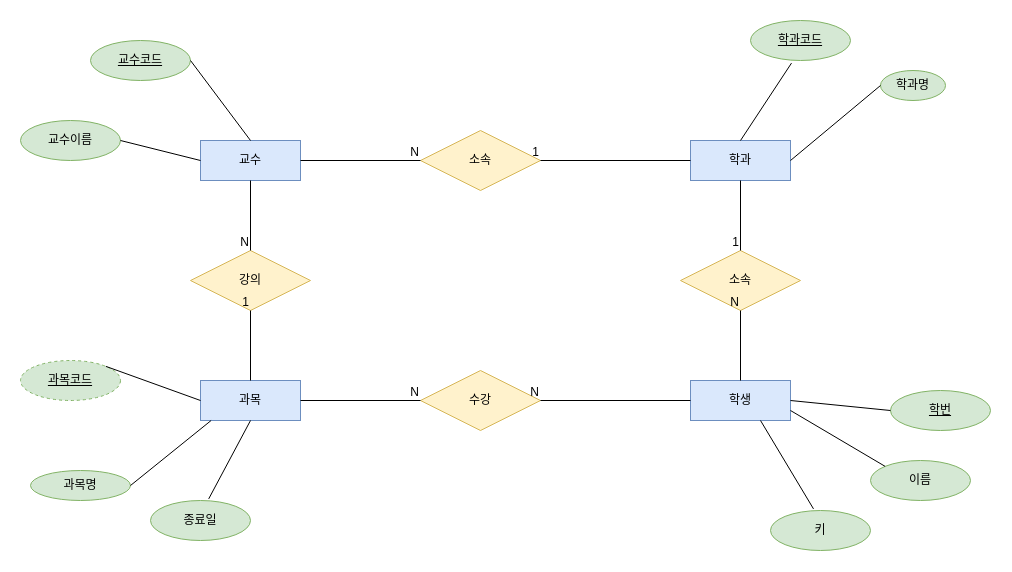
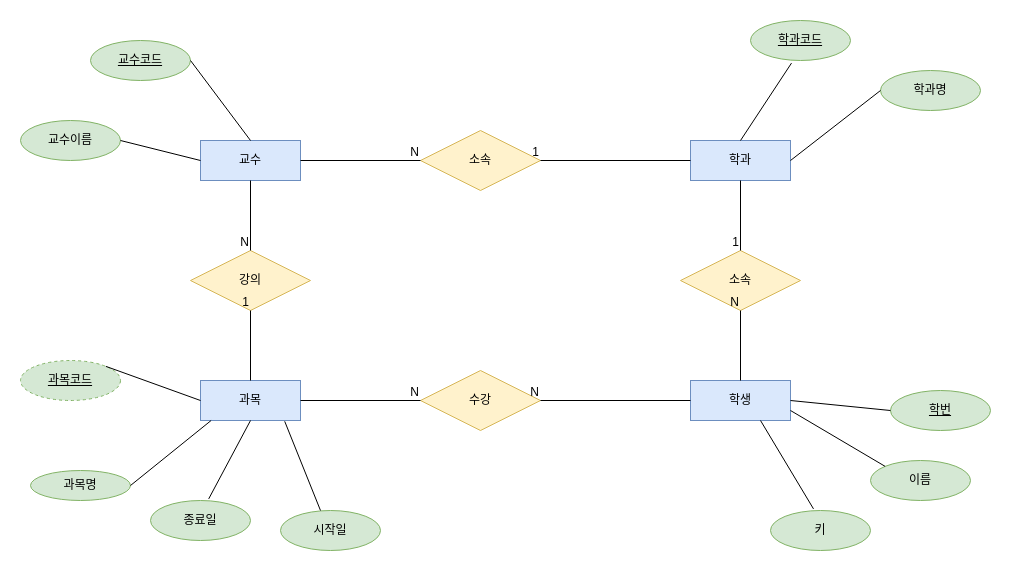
(913, 86) -> (931, 91)
none -> (303, 466)
none -> (331, 531)
